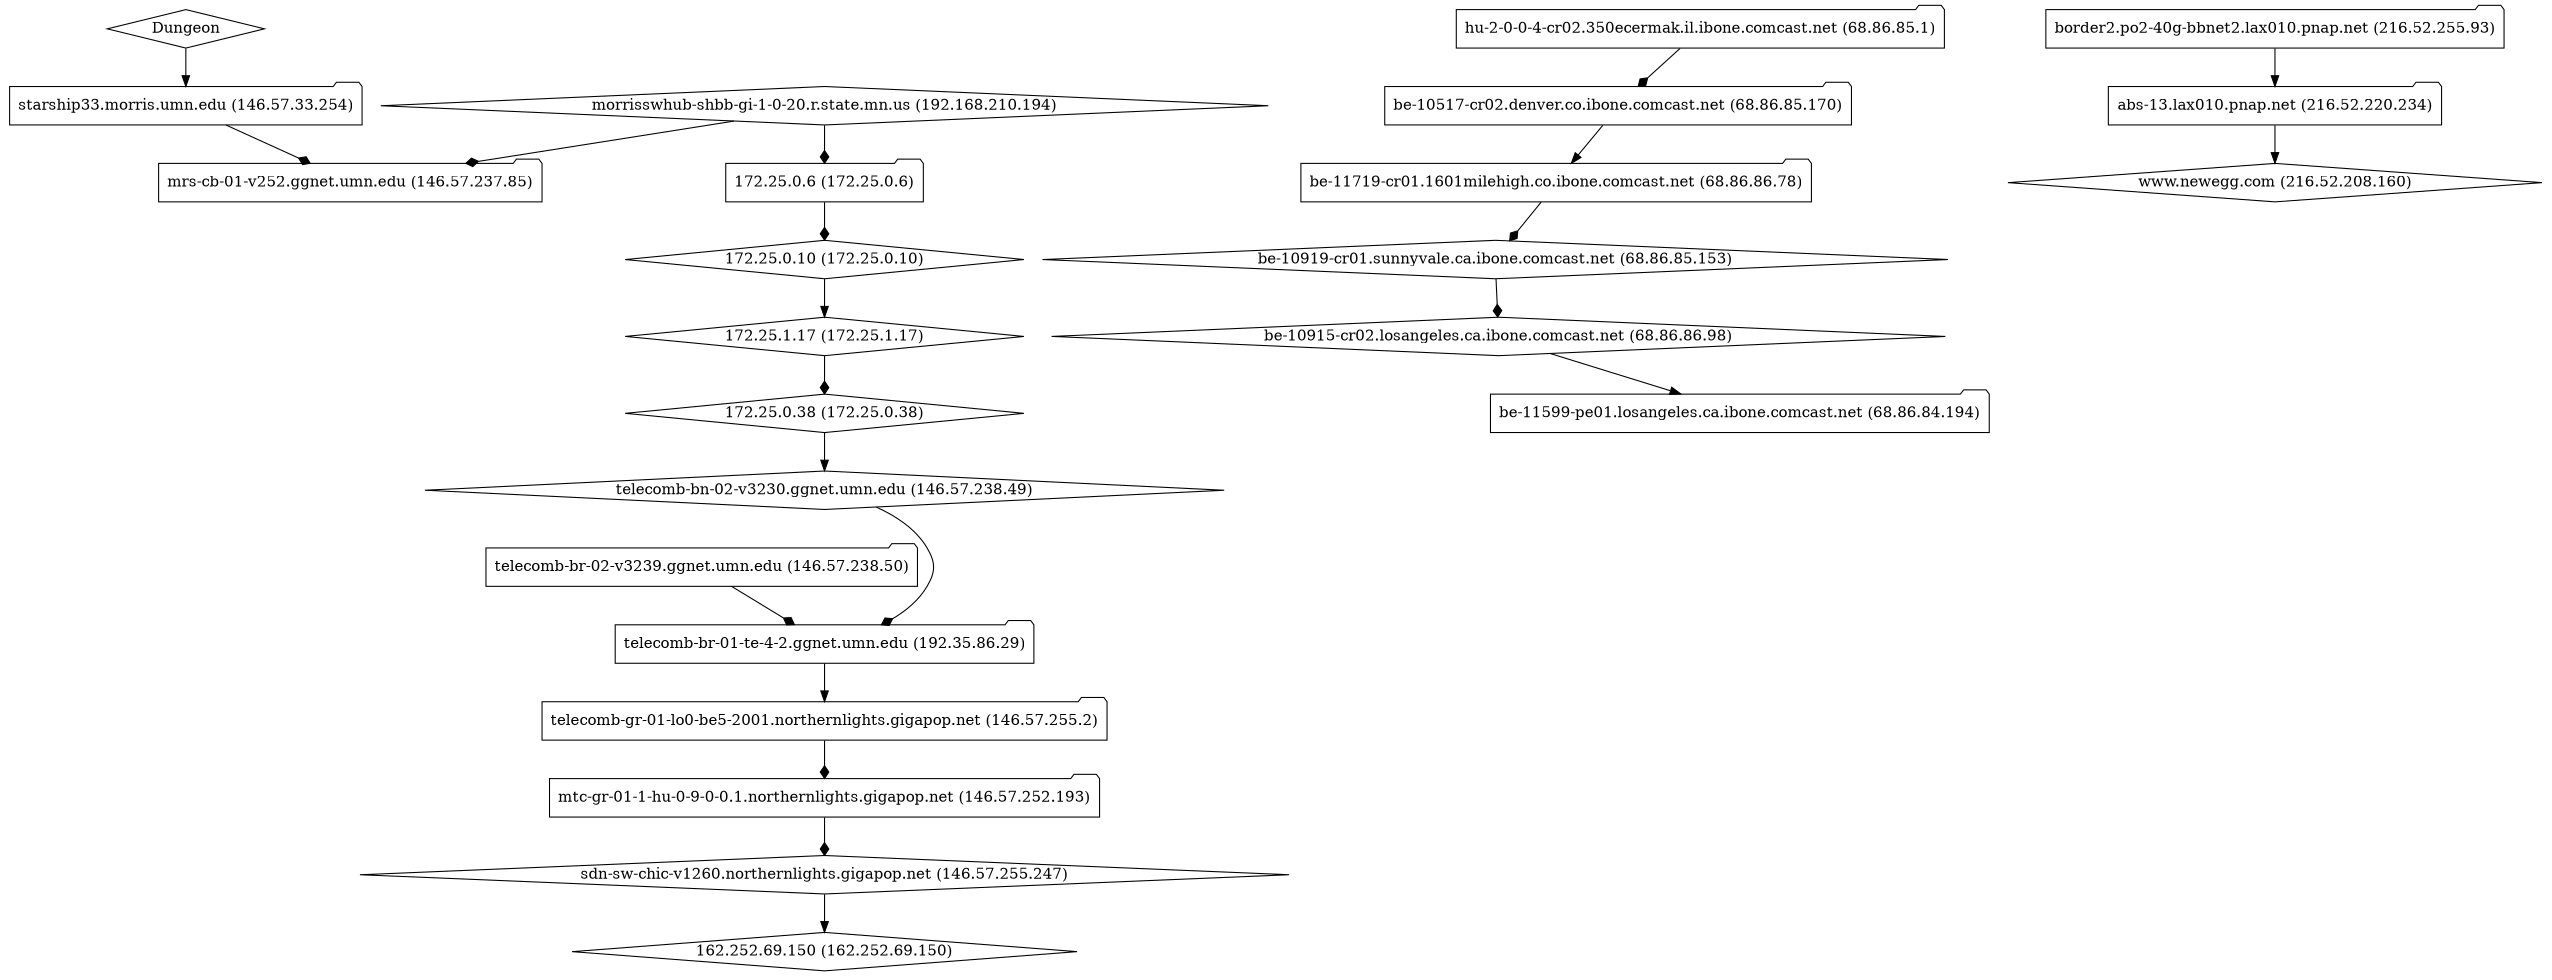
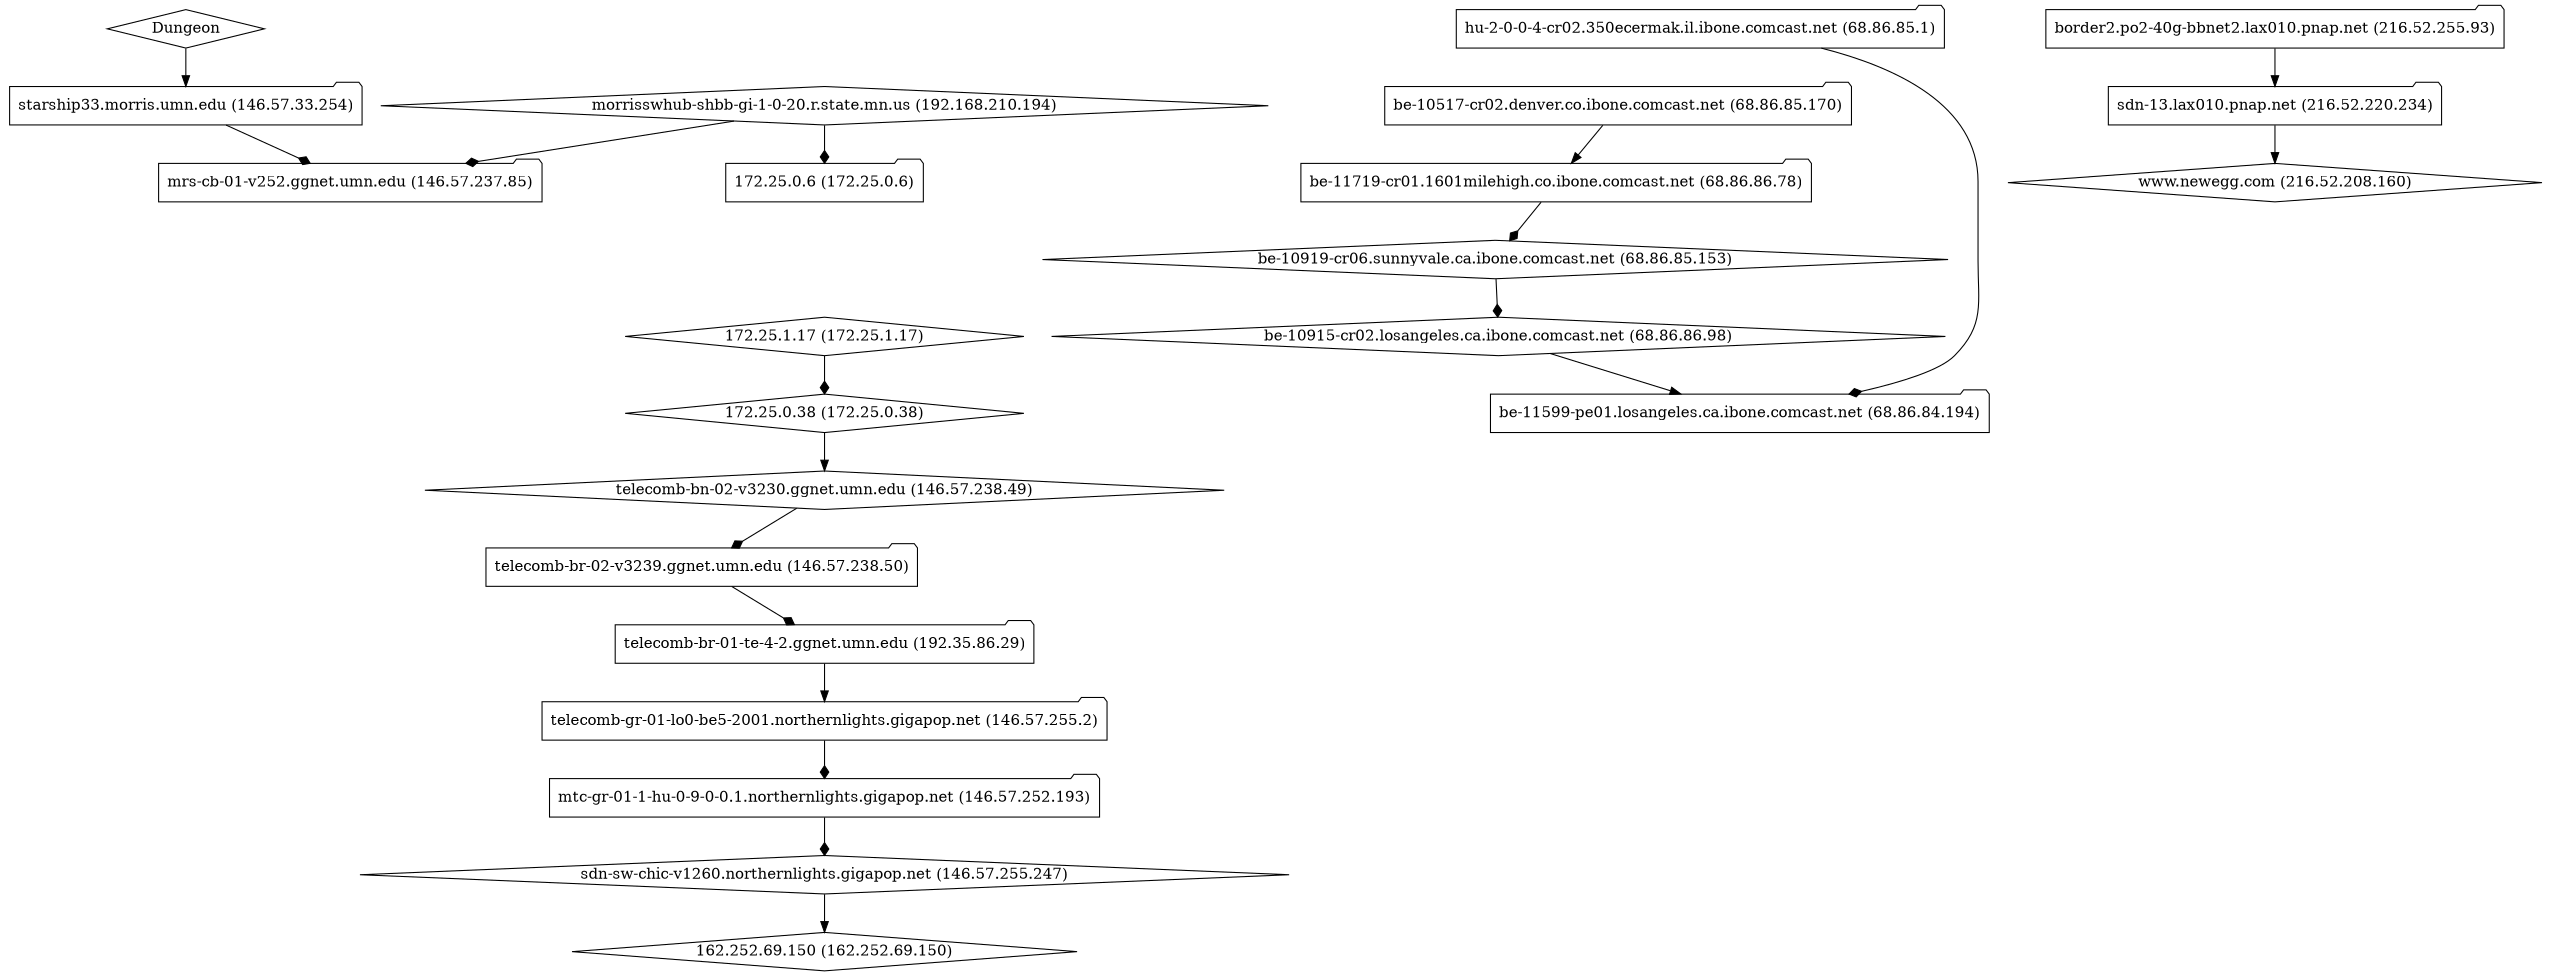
(1664, 63) -> (1978, 211)
(2275, 106) -> (2275, 106)
(825, 260) -> none
(1495, 260) -> (1495, 260)
(932, 558) -> (770, 525)
